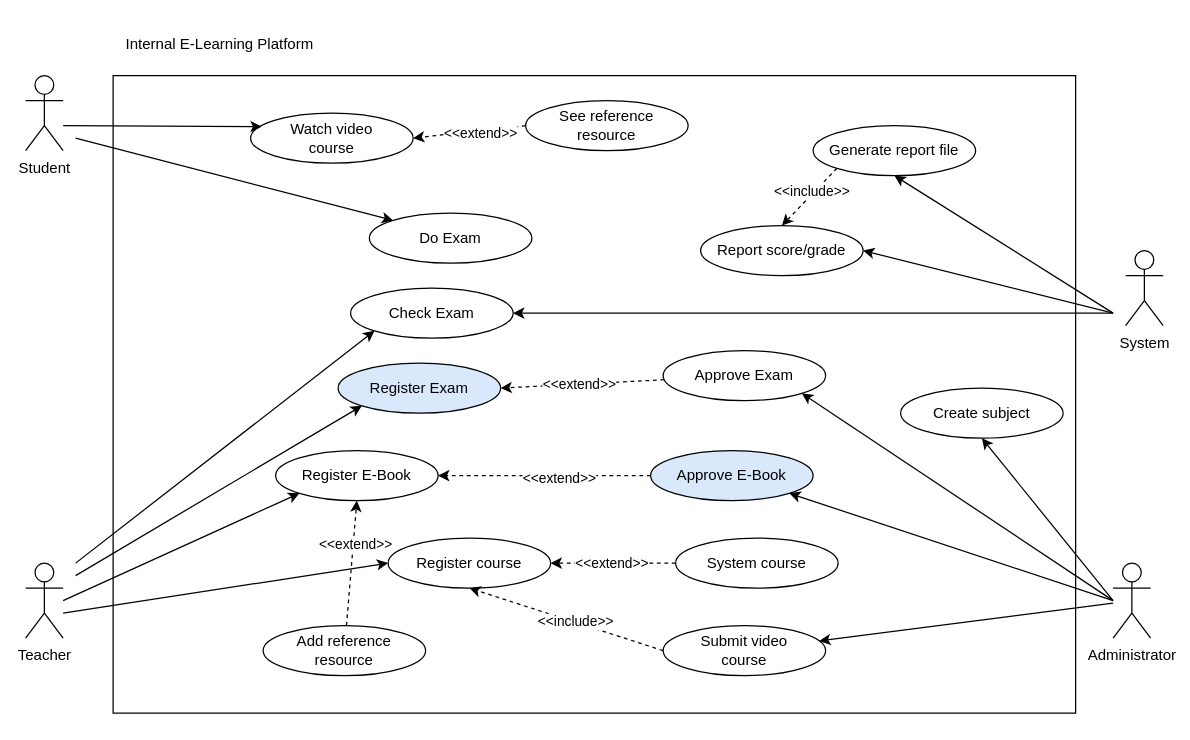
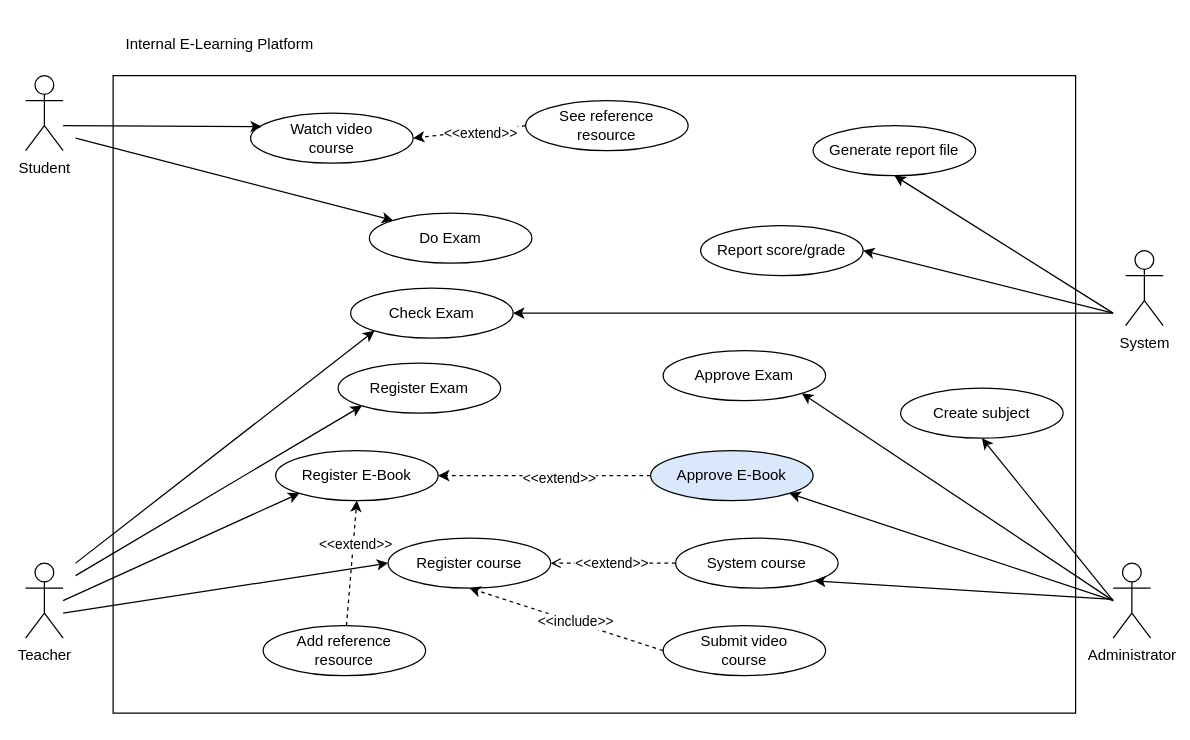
(813, 194) -> none
(587, 384) -> none
(419, 388) -> (419, 388)
(560, 563) -> (557, 563)
(970, 621) -> (964, 590)
